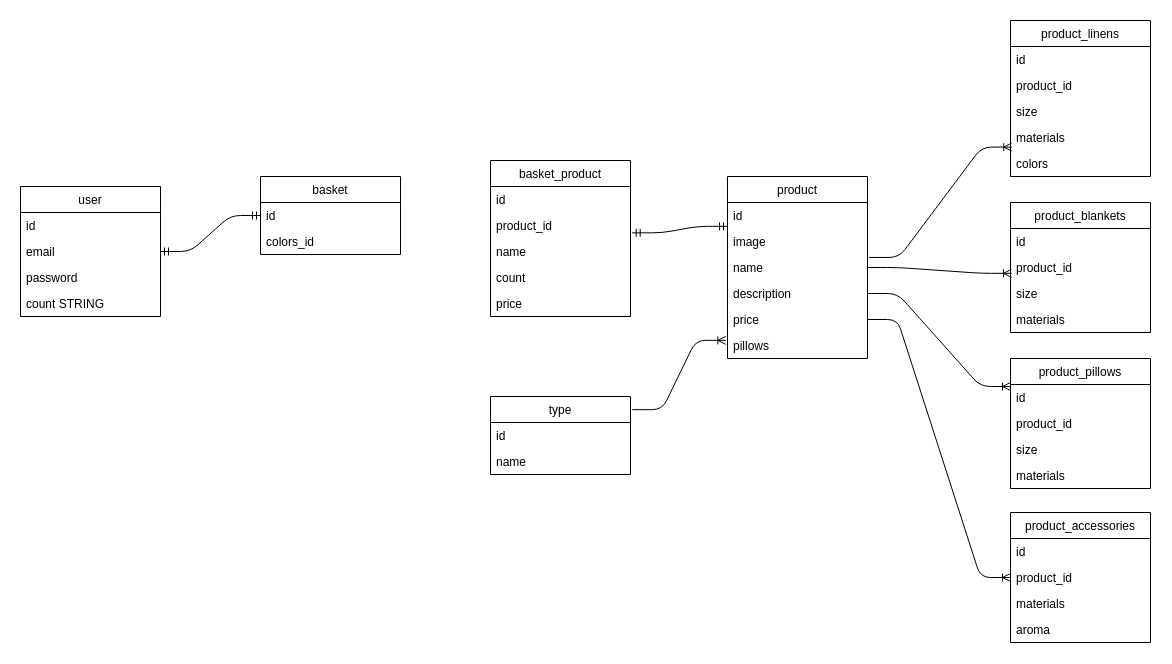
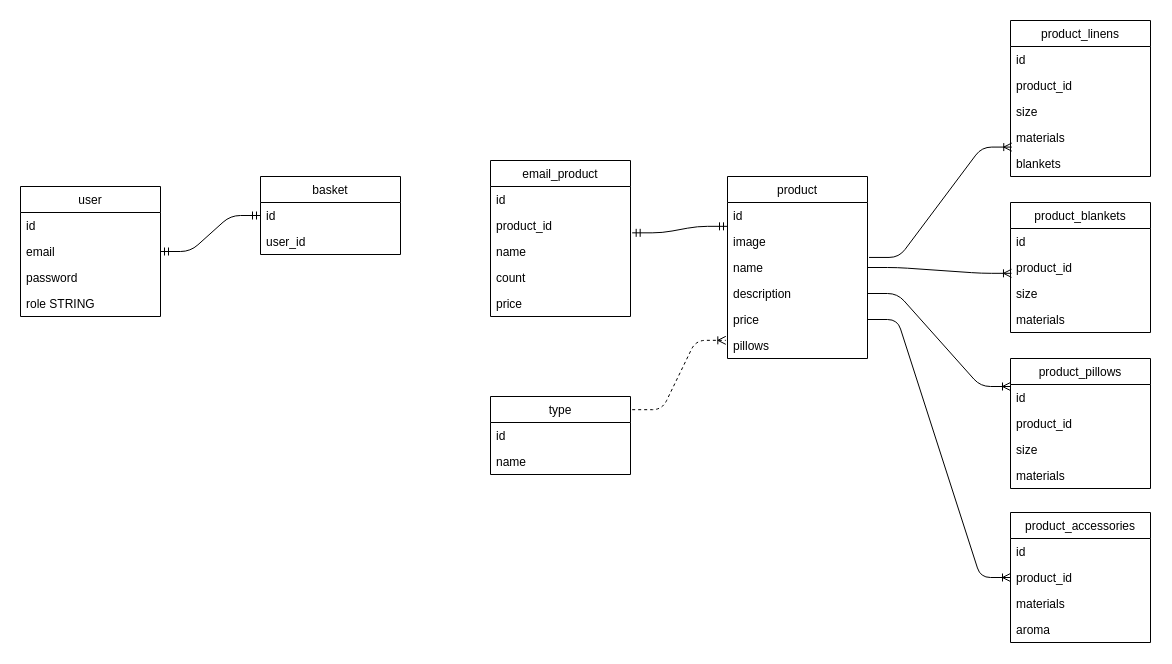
(1035, 164) -> (1041, 164)
(560, 174) -> (560, 174)
(293, 242) -> (288, 242)
(65, 304) -> (60, 304)
(679, 375) -> (679, 375)
